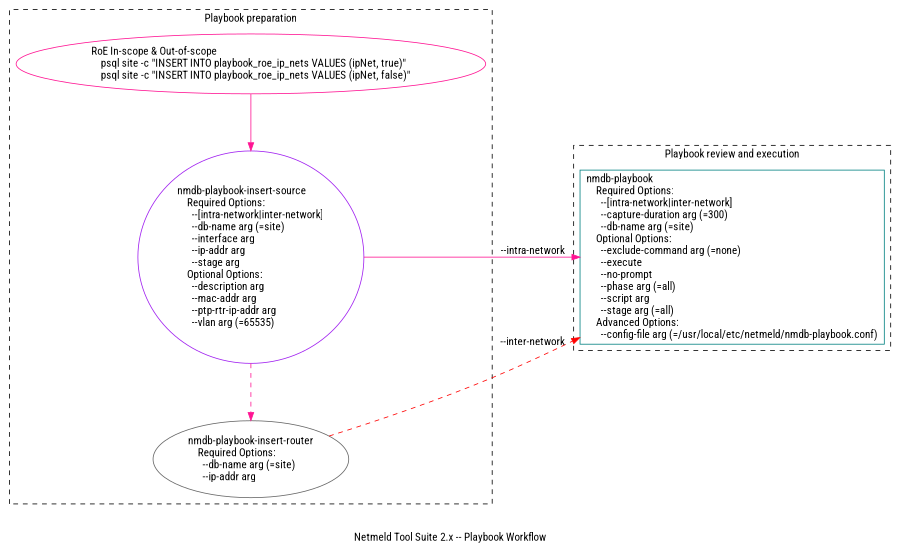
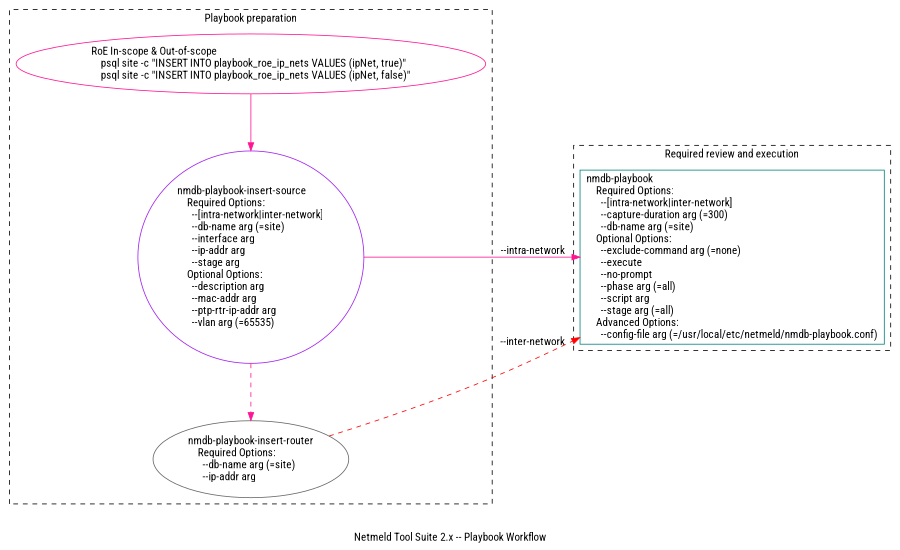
(732, 155) -> (732, 155)
